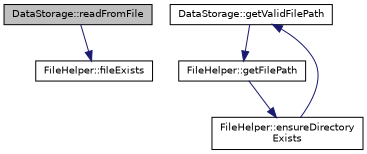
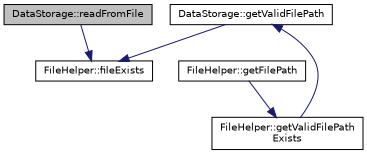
(248, 38) -> (178, 41)
(287, 133) -> (287, 133)
